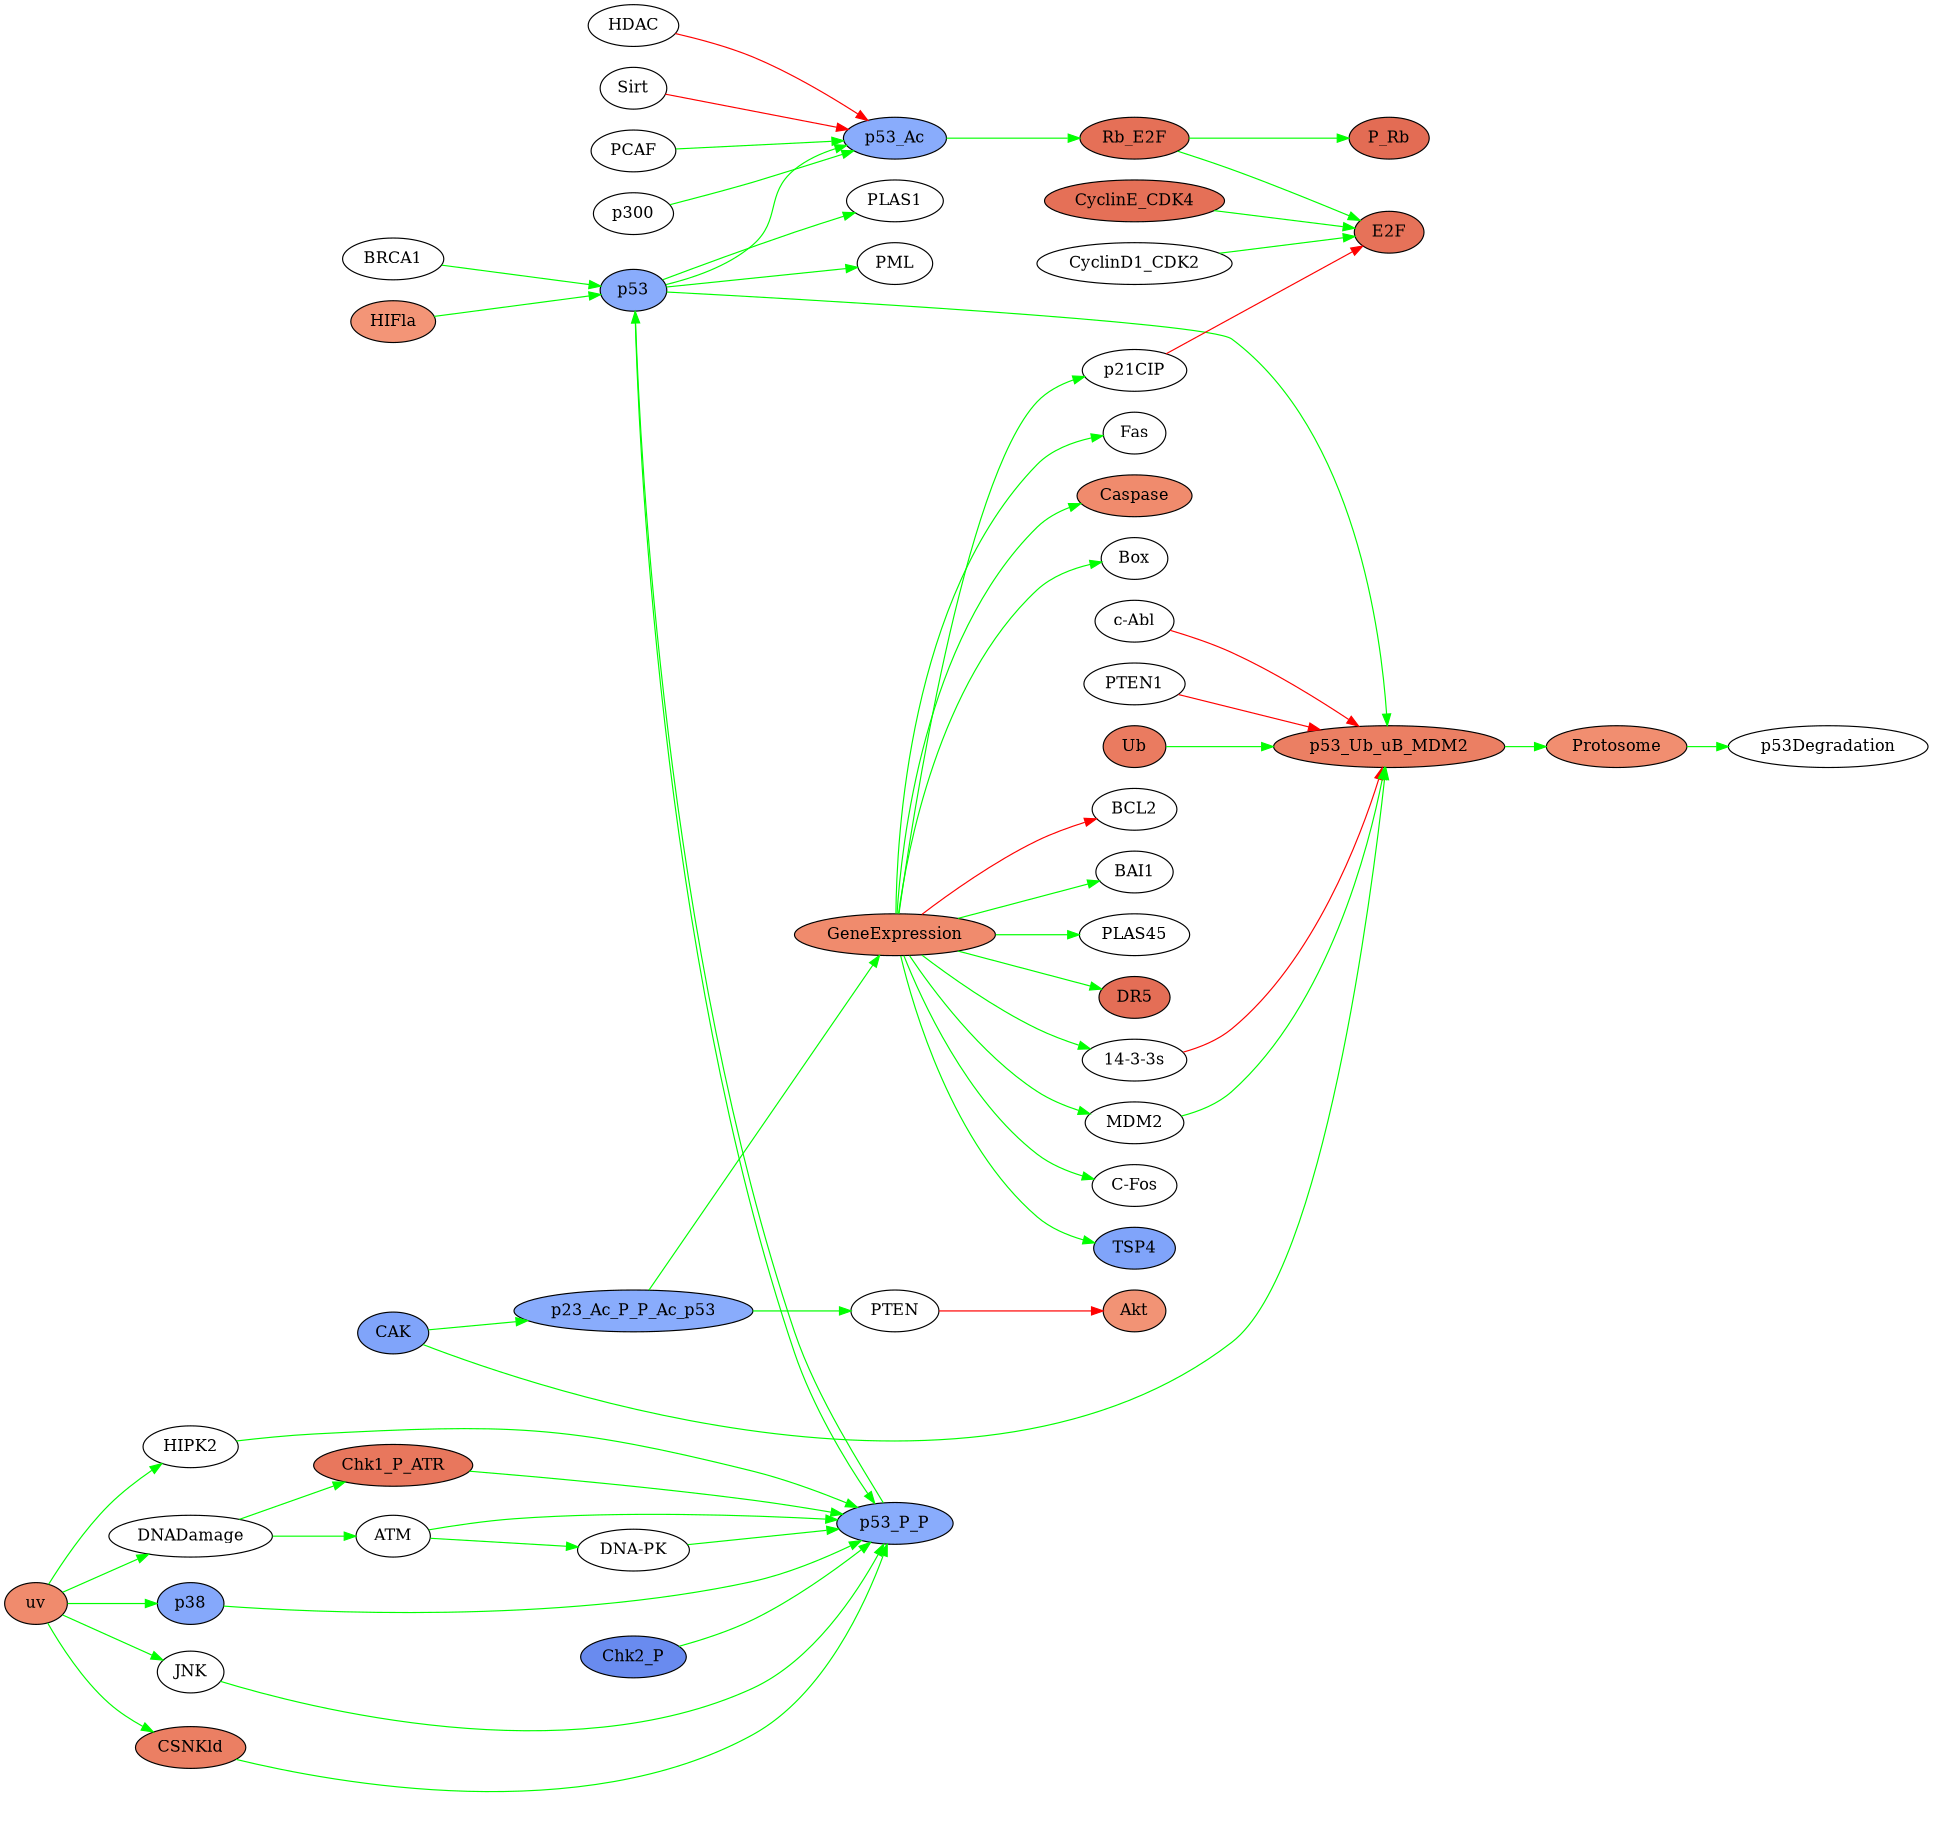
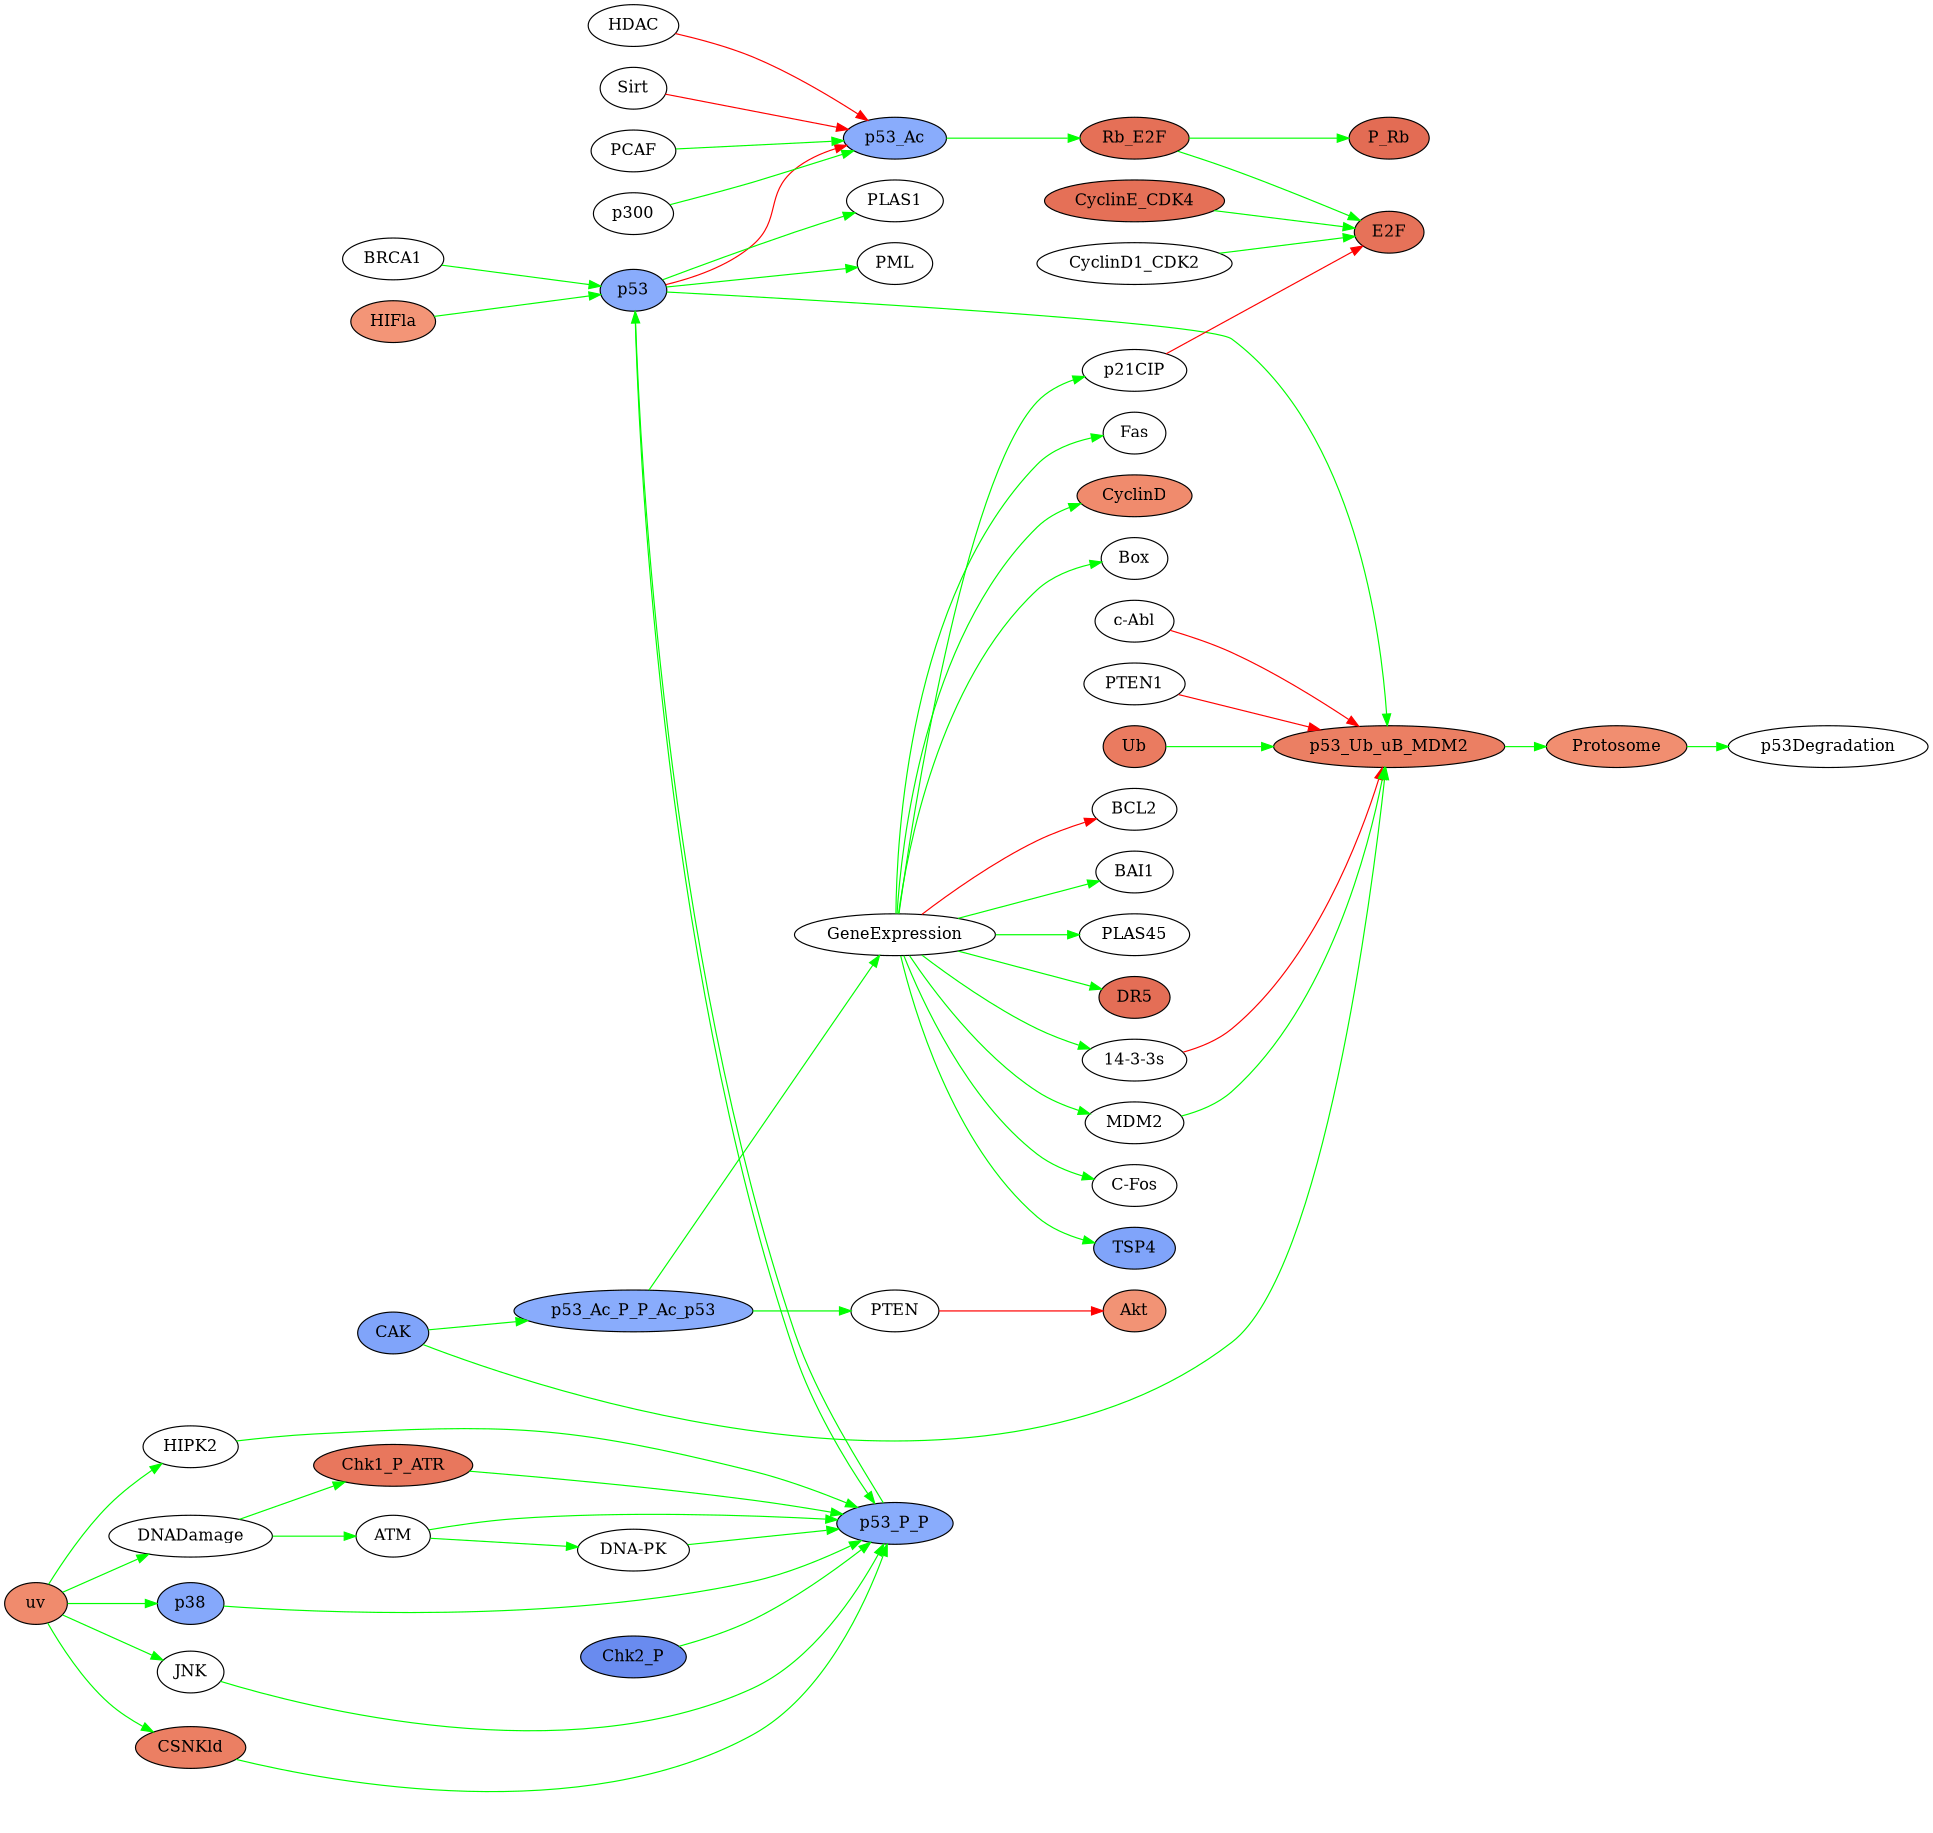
(765, 231) -> (765, 231)
(1135, 496) -> (1135, 496)
(895, 935) -> (895, 935)
(633, 1311) -> (633, 1311)
